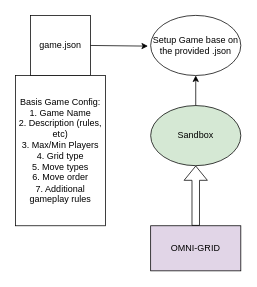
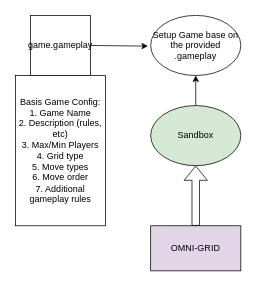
(60, 45) -> (60, 45)
(195, 45) -> (195, 45)
